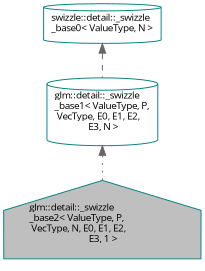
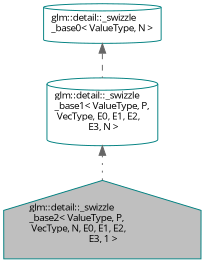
(102, 24) -> (102, 24)
